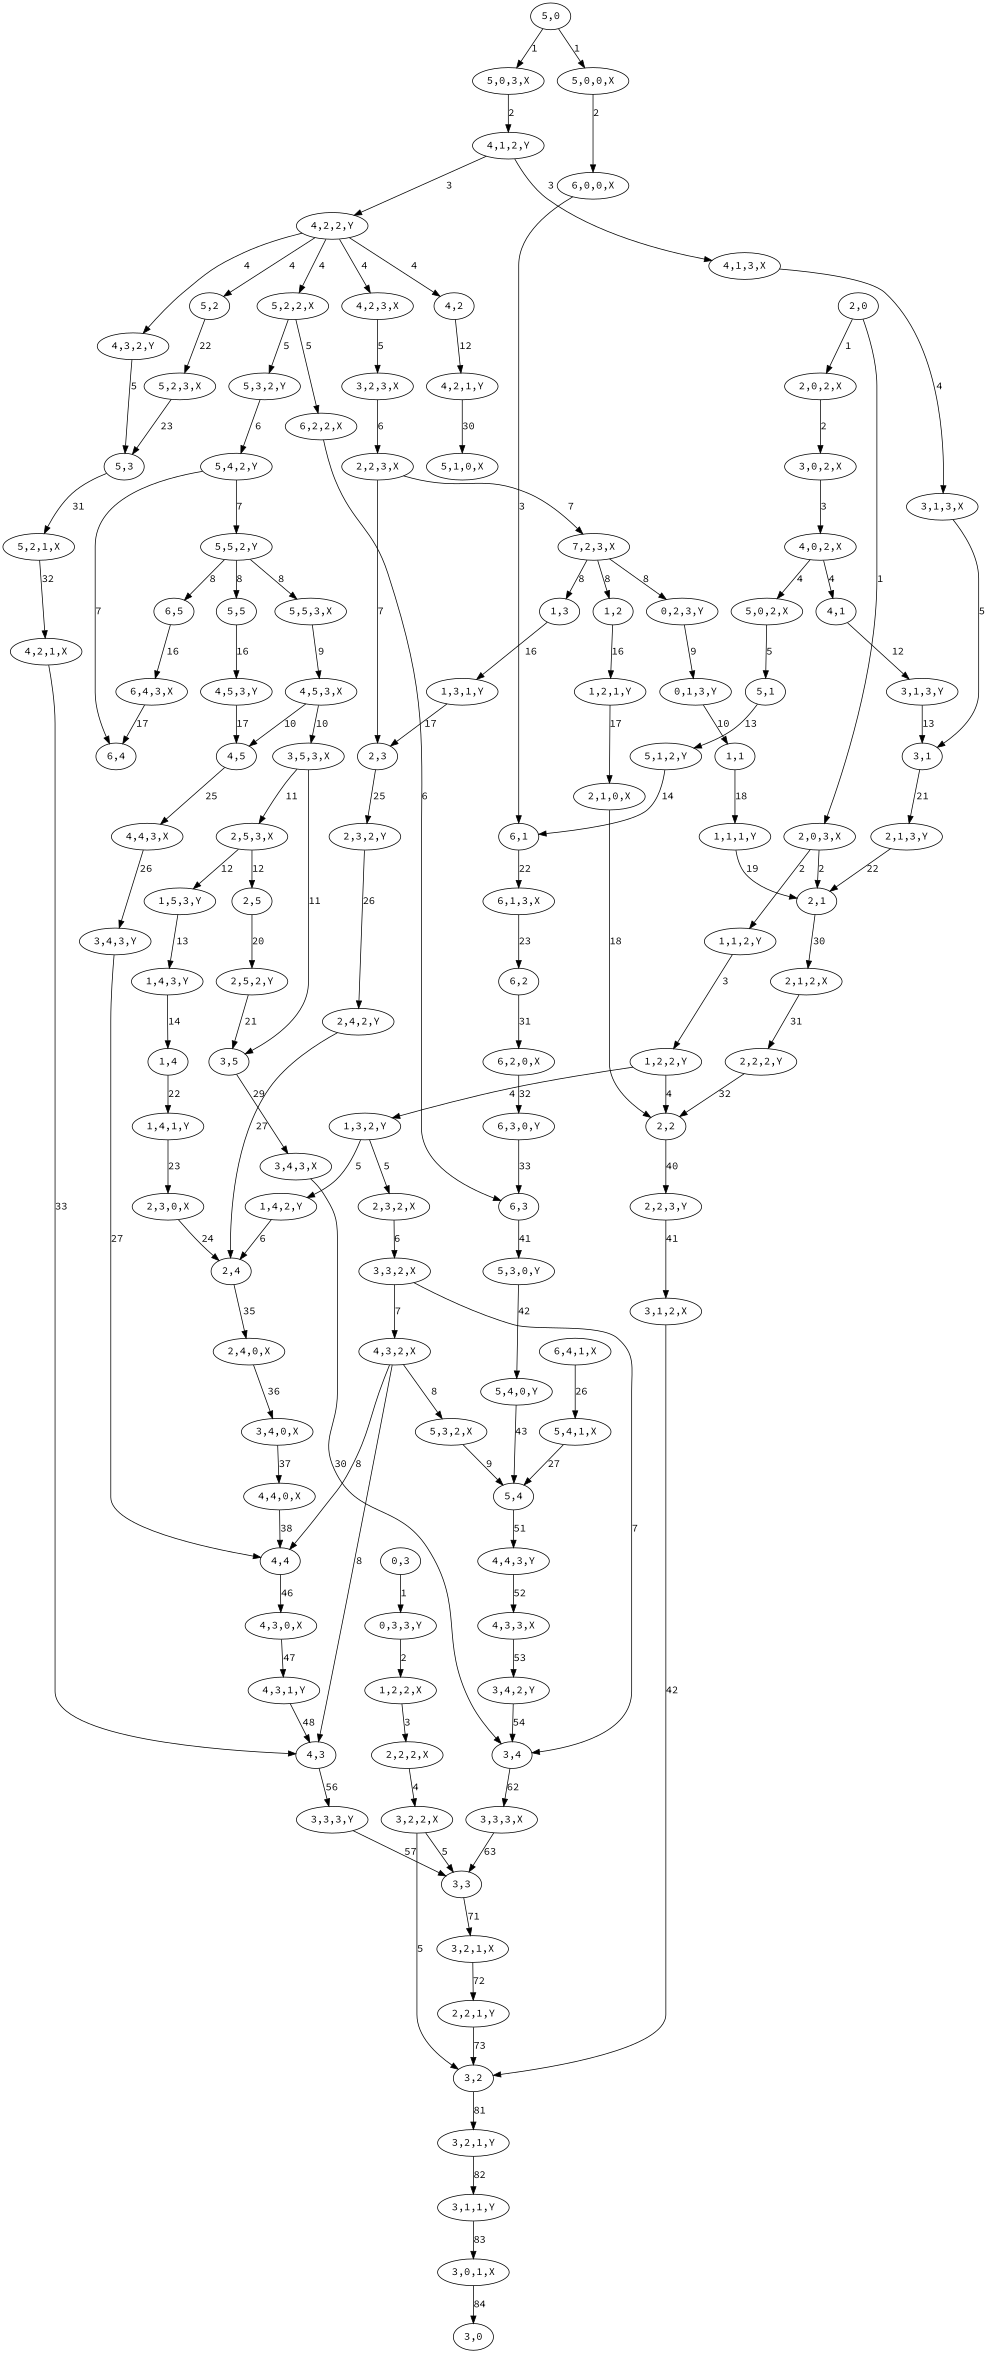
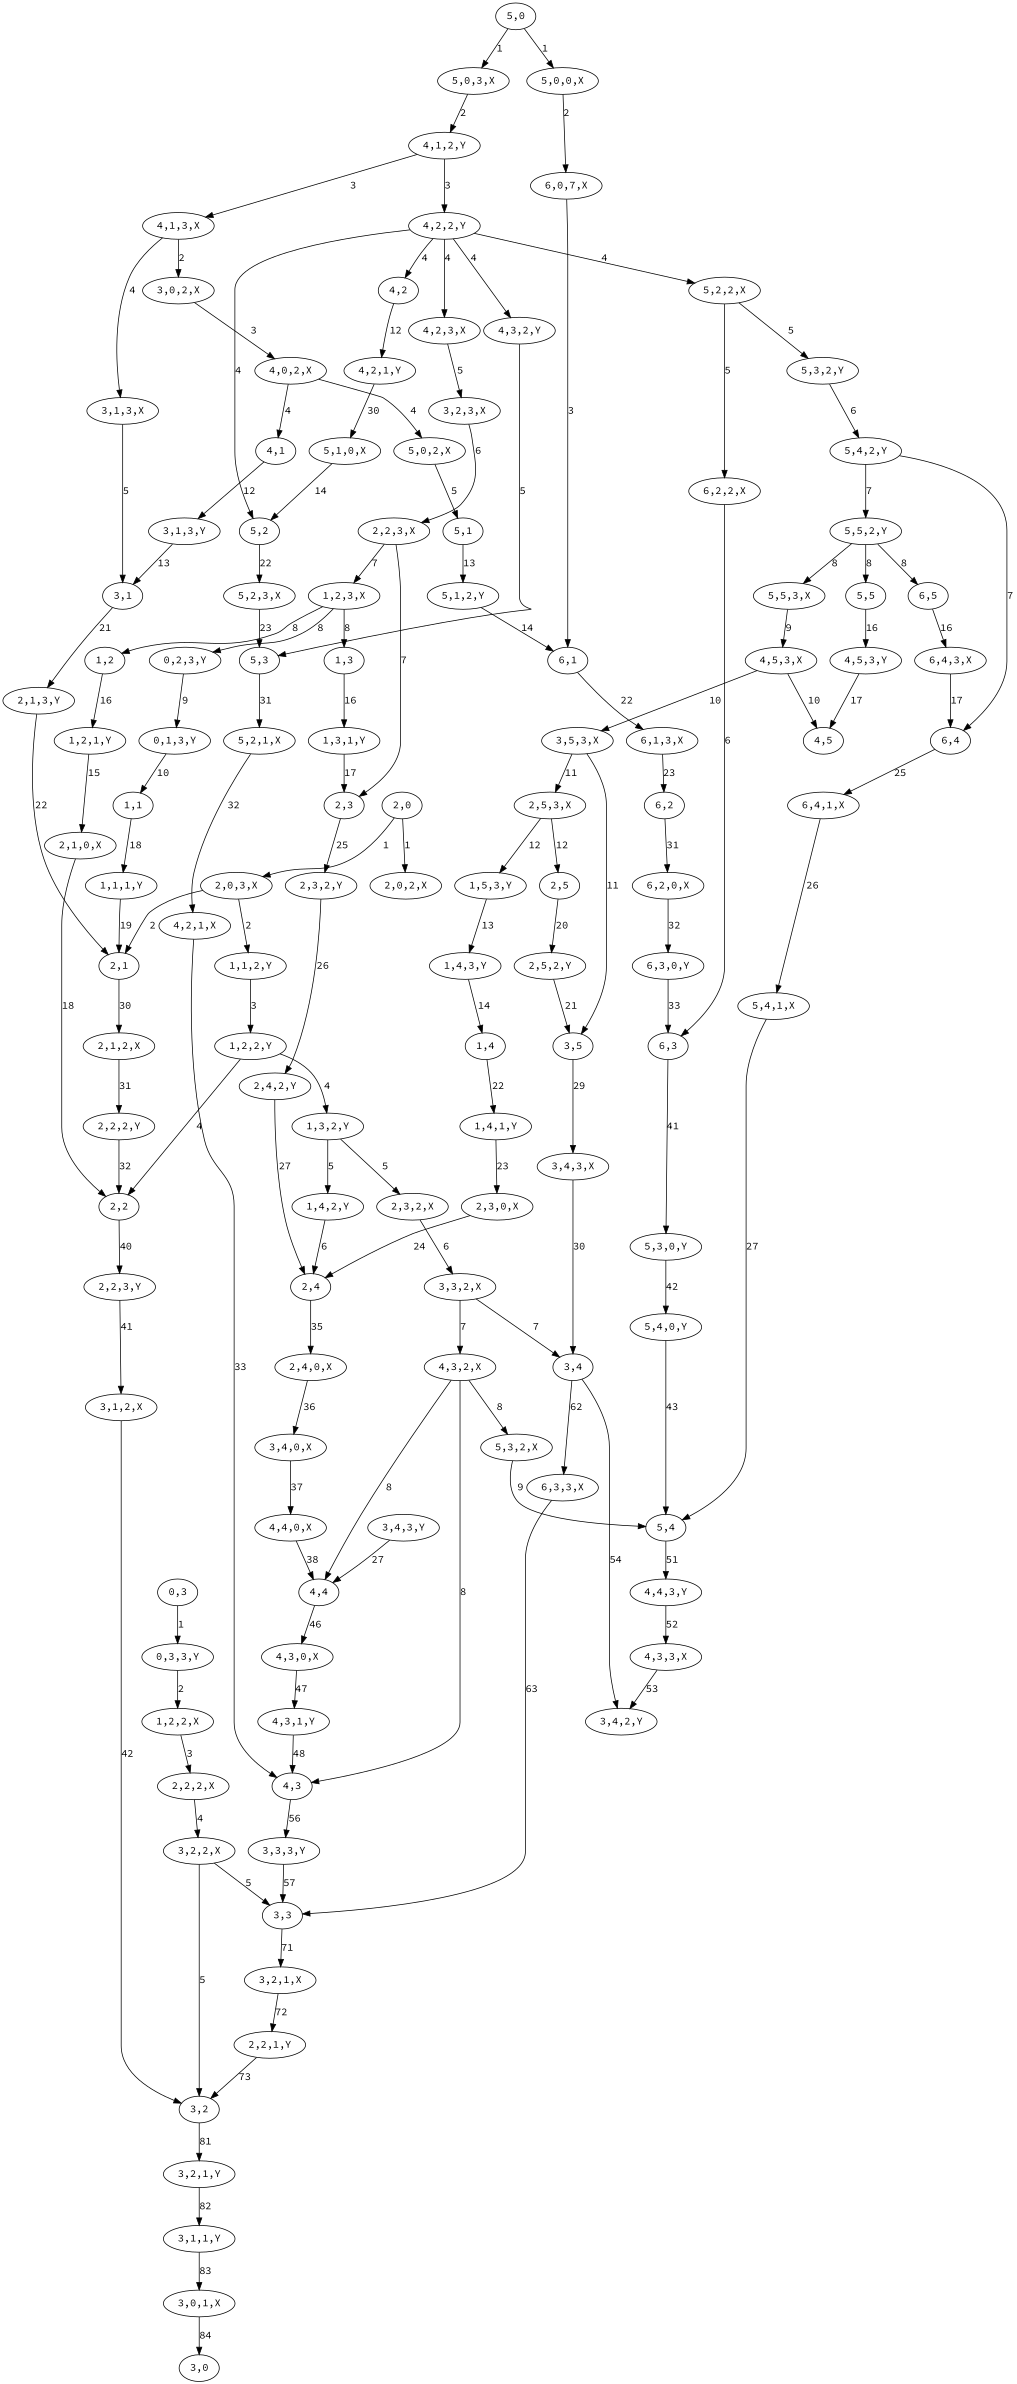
(593, 186) -> (566, 186)
(820, 423) -> (178, 254)
none -> (304, 489)
(594, 547) -> (344, 596)
(616, 724) -> (94, 773)
none -> (893, 770)
(147, 837) -> none
(513, 1719) -> (609, 1537)
(502, 1820) -> (563, 1488)
